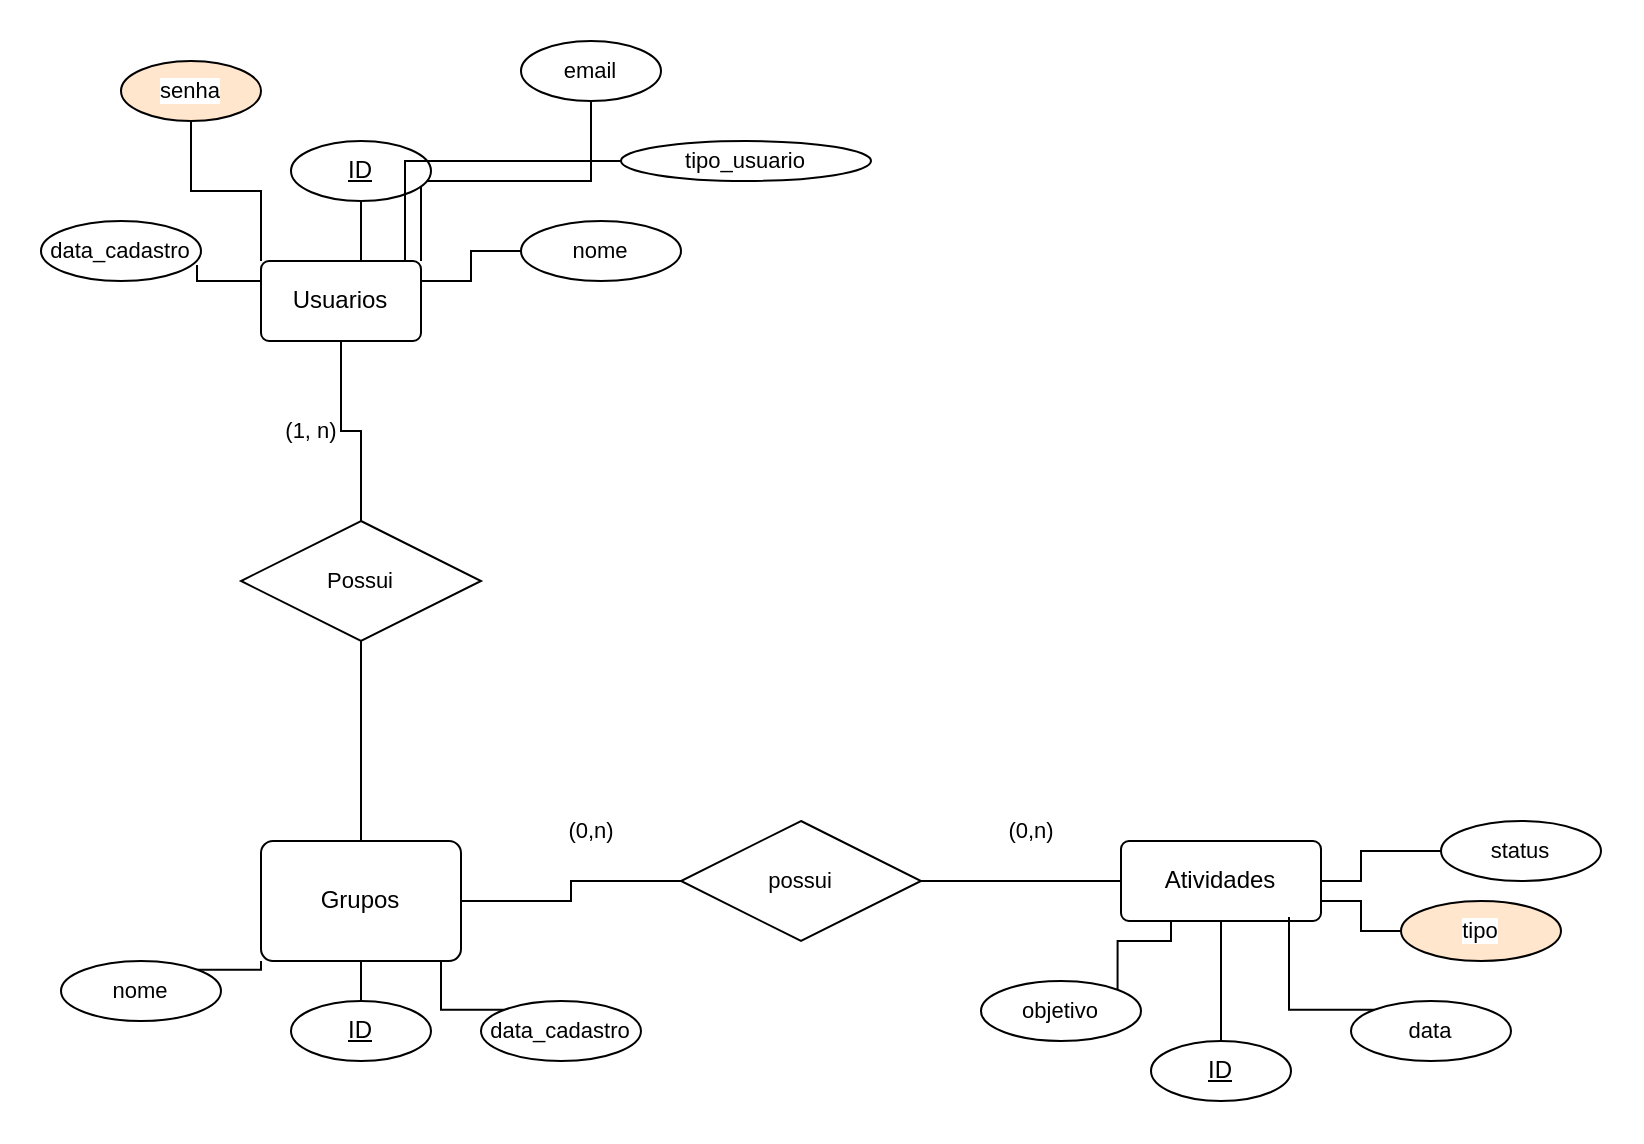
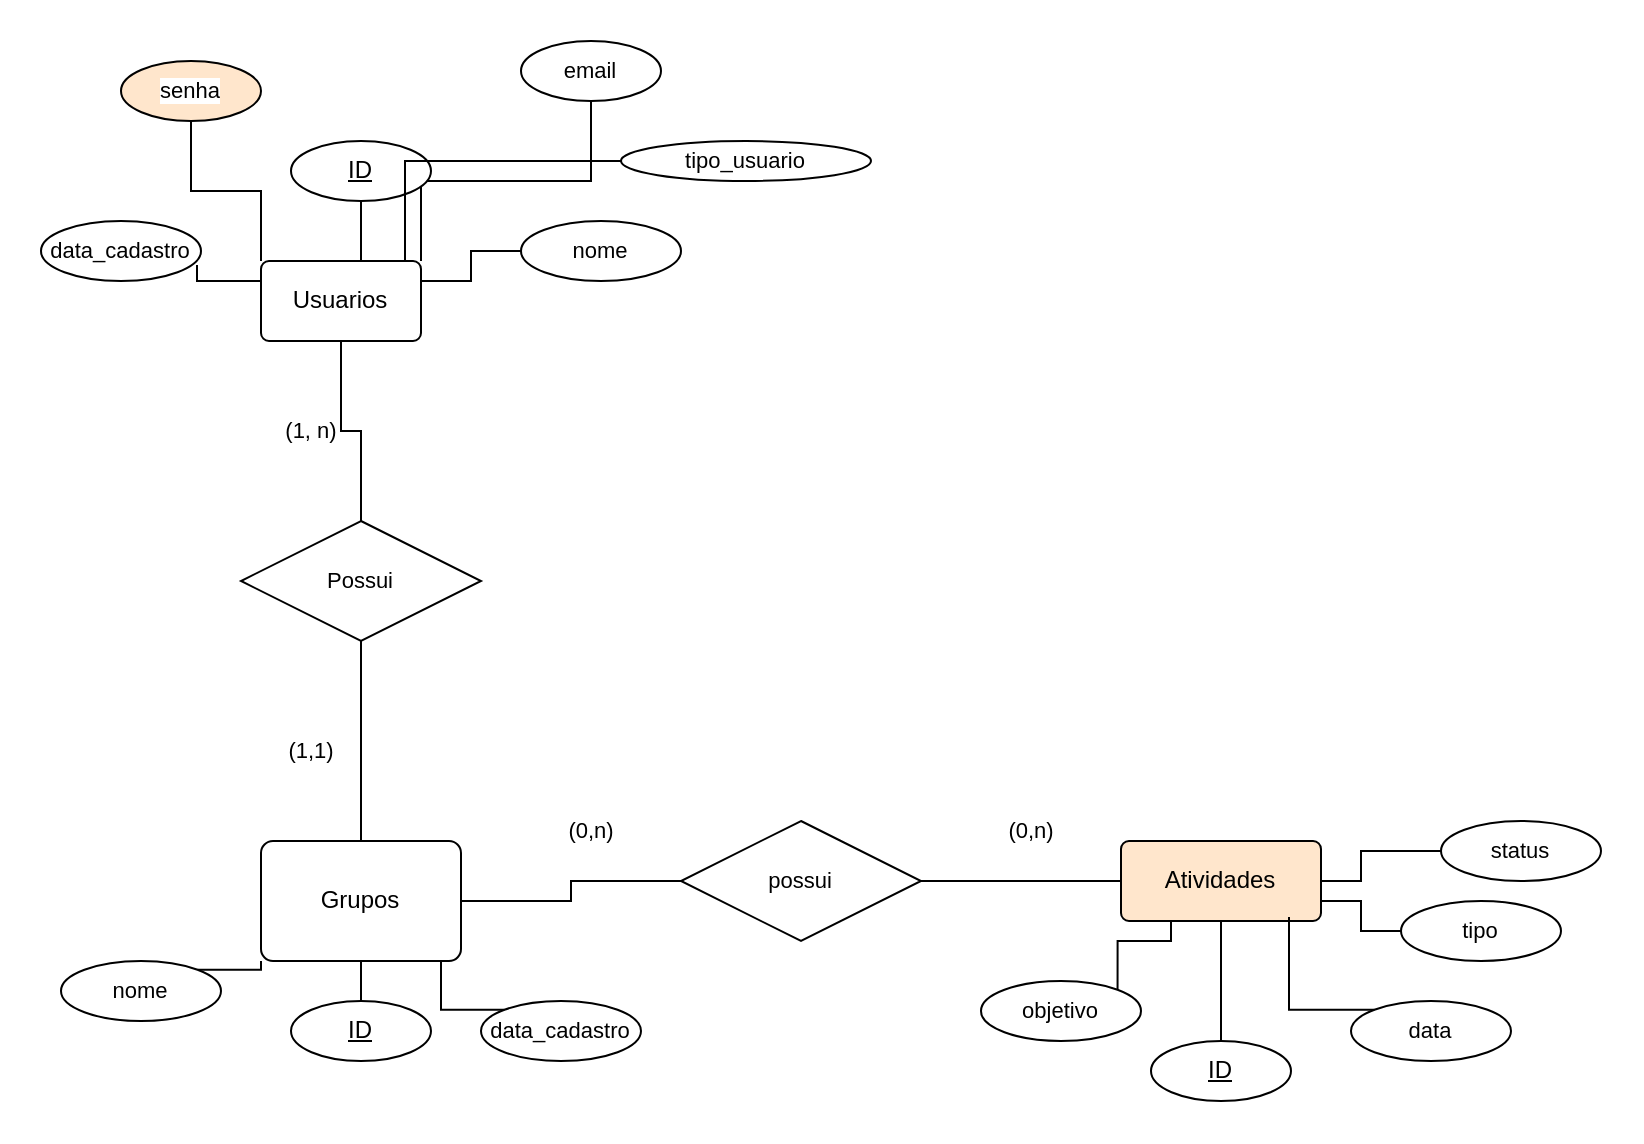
none -> (311, 751)
(1221, 881) -> (1221, 881)
(1481, 931) -> (1481, 931)
